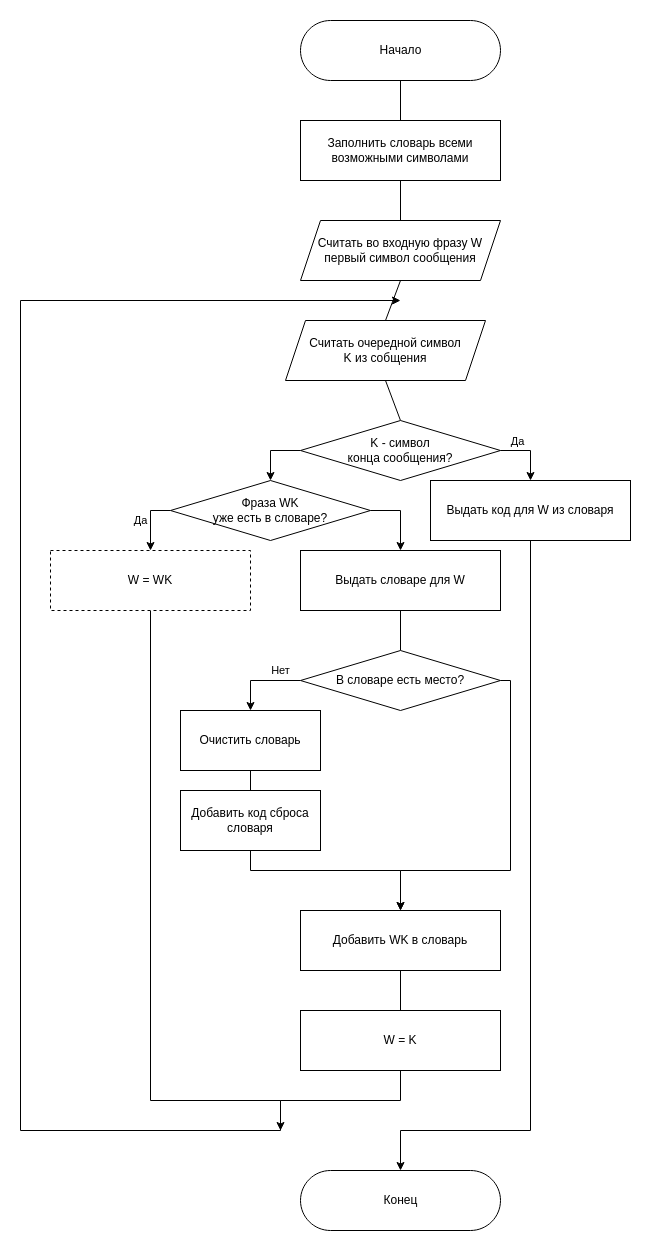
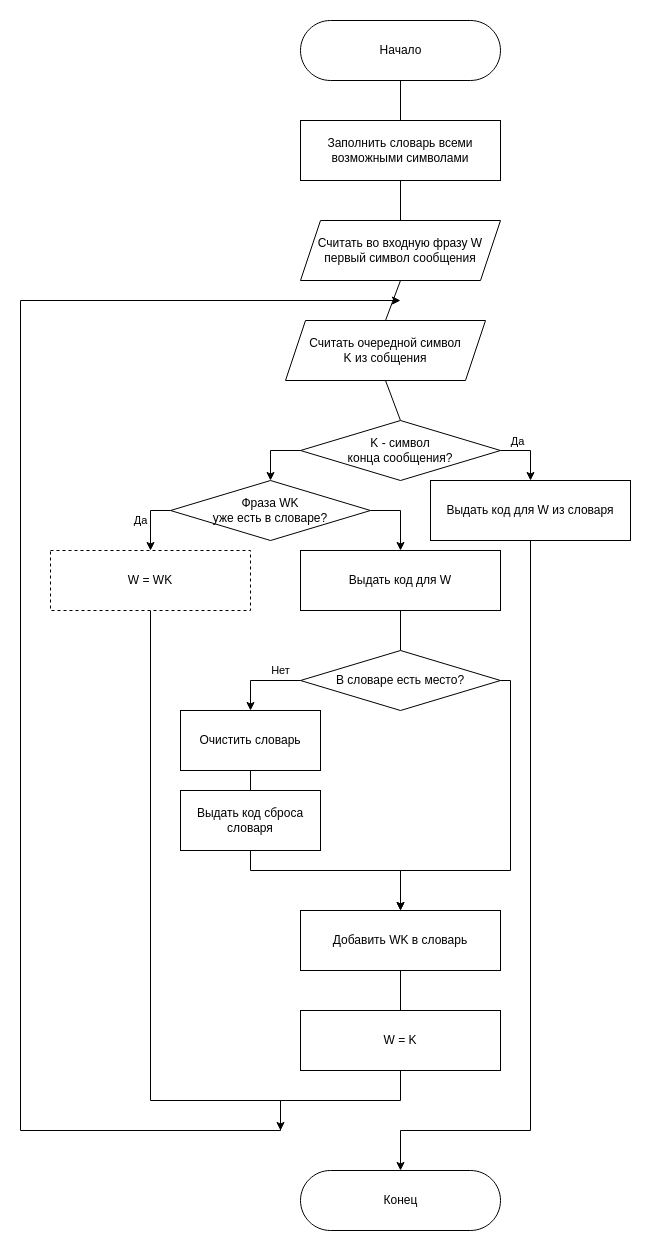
(401, 581) -> (401, 581)
(251, 821) -> (251, 821)
